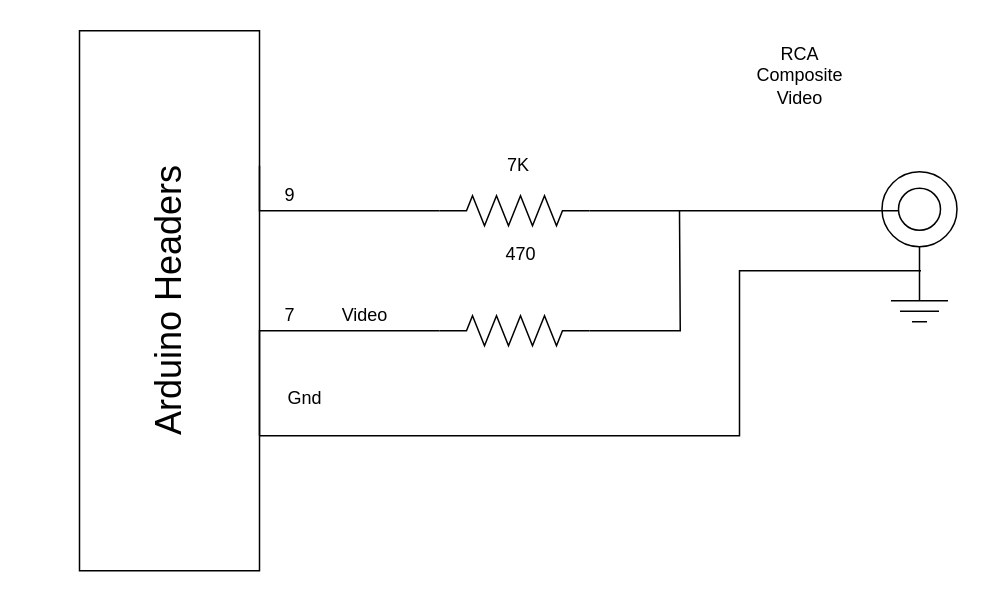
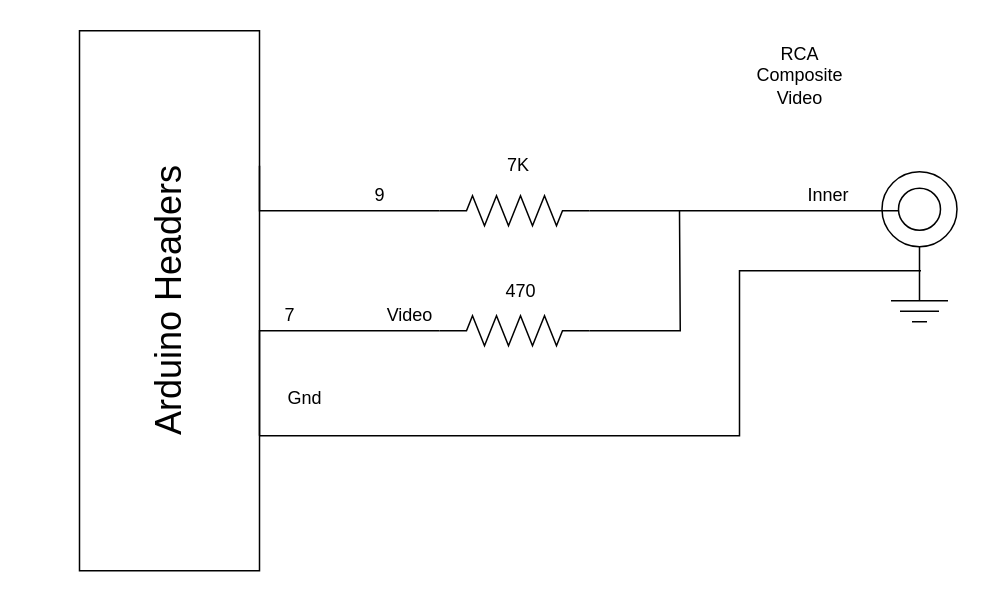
(290, 196) -> (380, 196)
none -> (829, 196)
(521, 254) -> (521, 292)
(365, 316) -> (410, 316)
